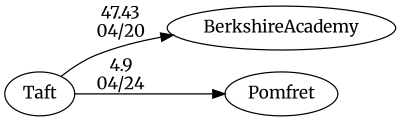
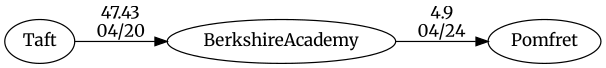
(144, 94) -> (436, 41)
